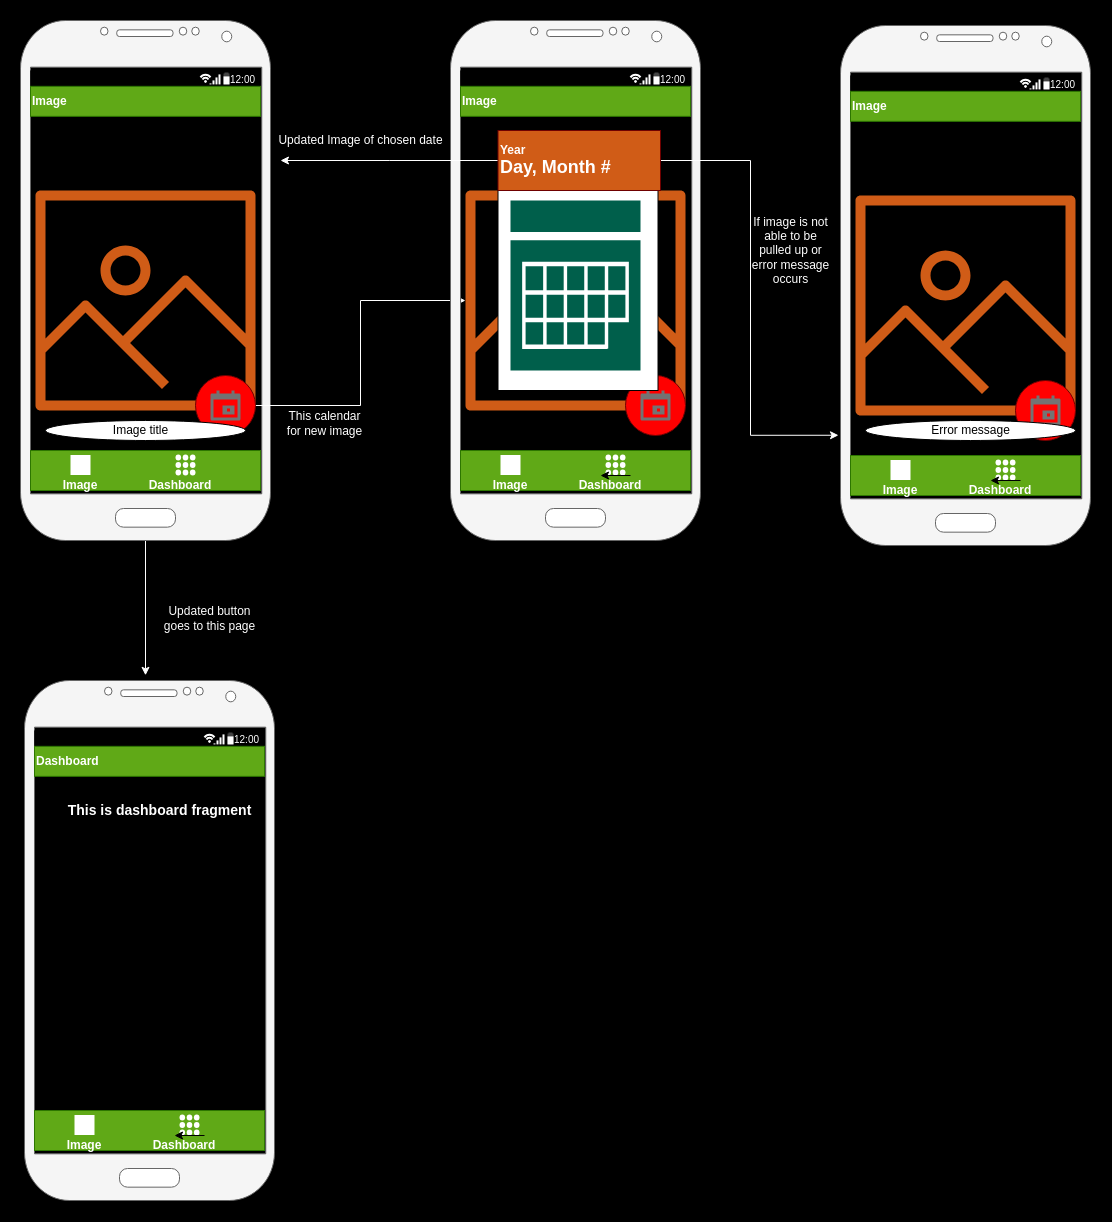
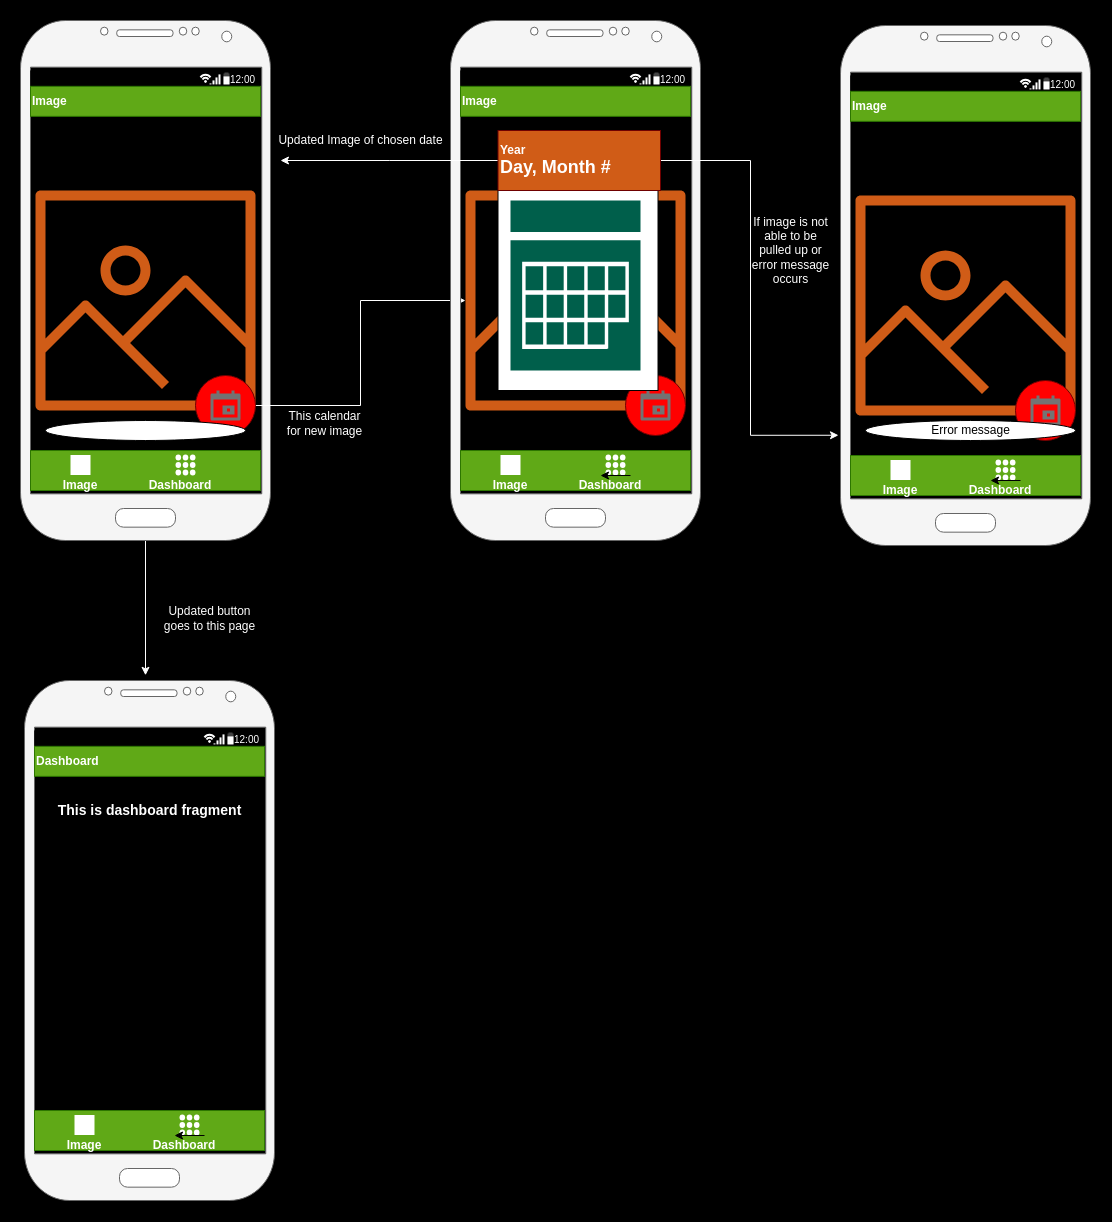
(141, 431) -> none
(160, 811) -> (150, 811)
